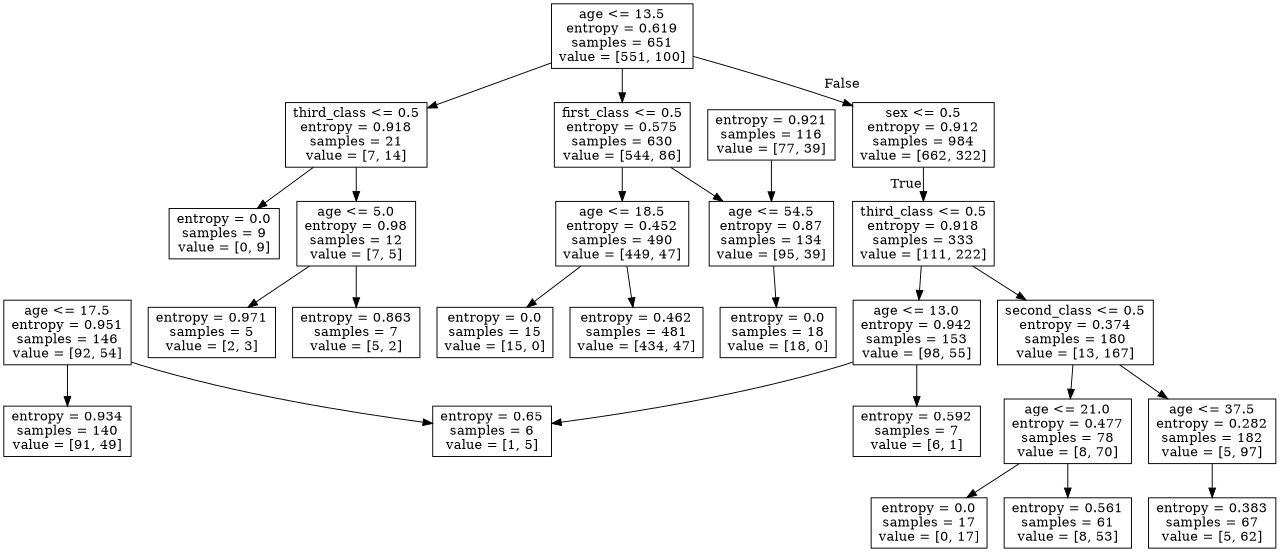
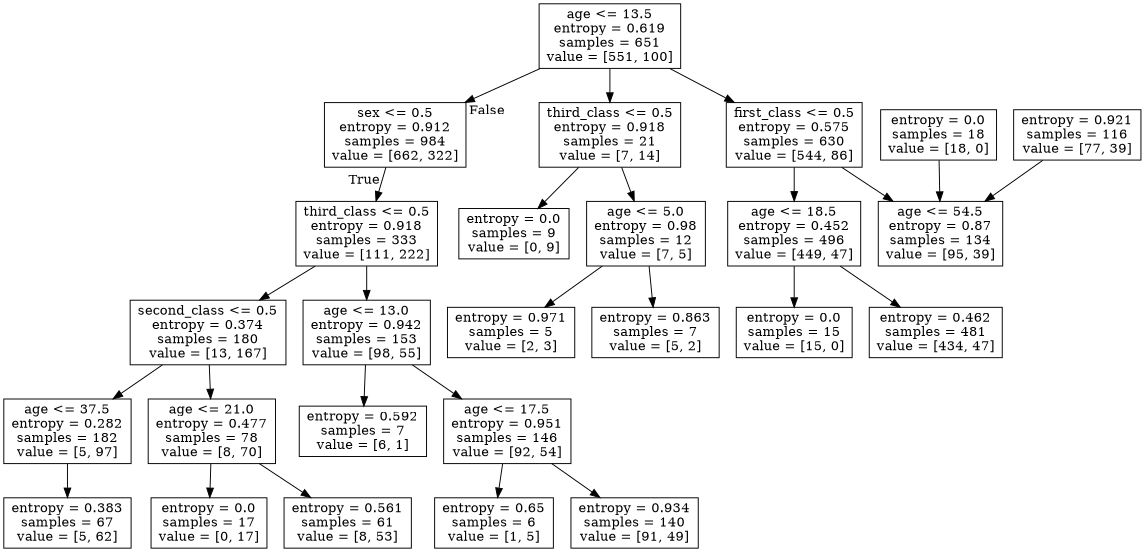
(622, 234) -> (794, 234)
(775, 282) -> (939, 176)
(708, 398) -> (433, 379)
